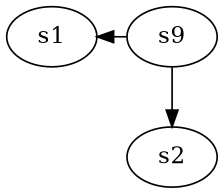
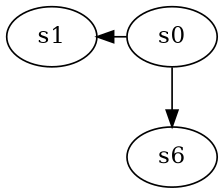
(172, 37) -> (172, 37)
(172, 157) -> (172, 157)
